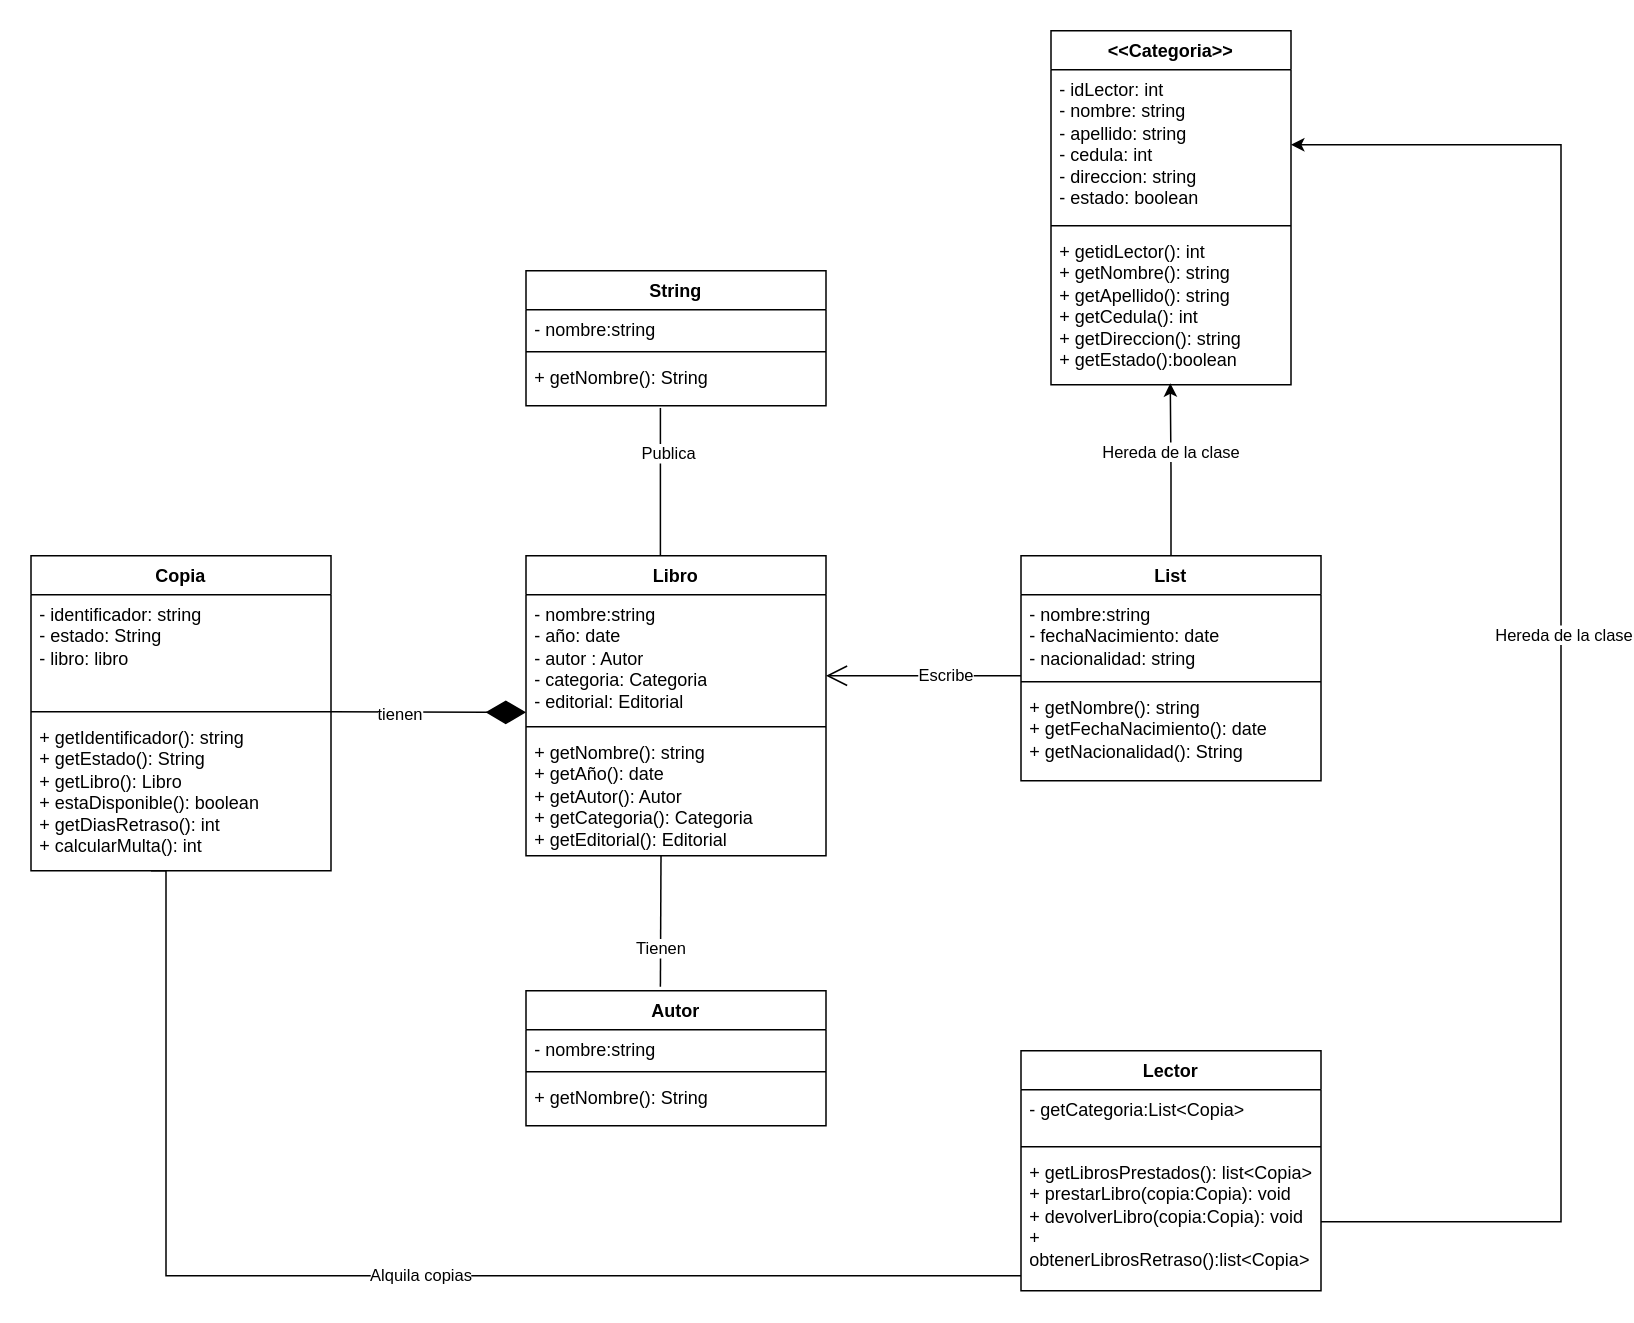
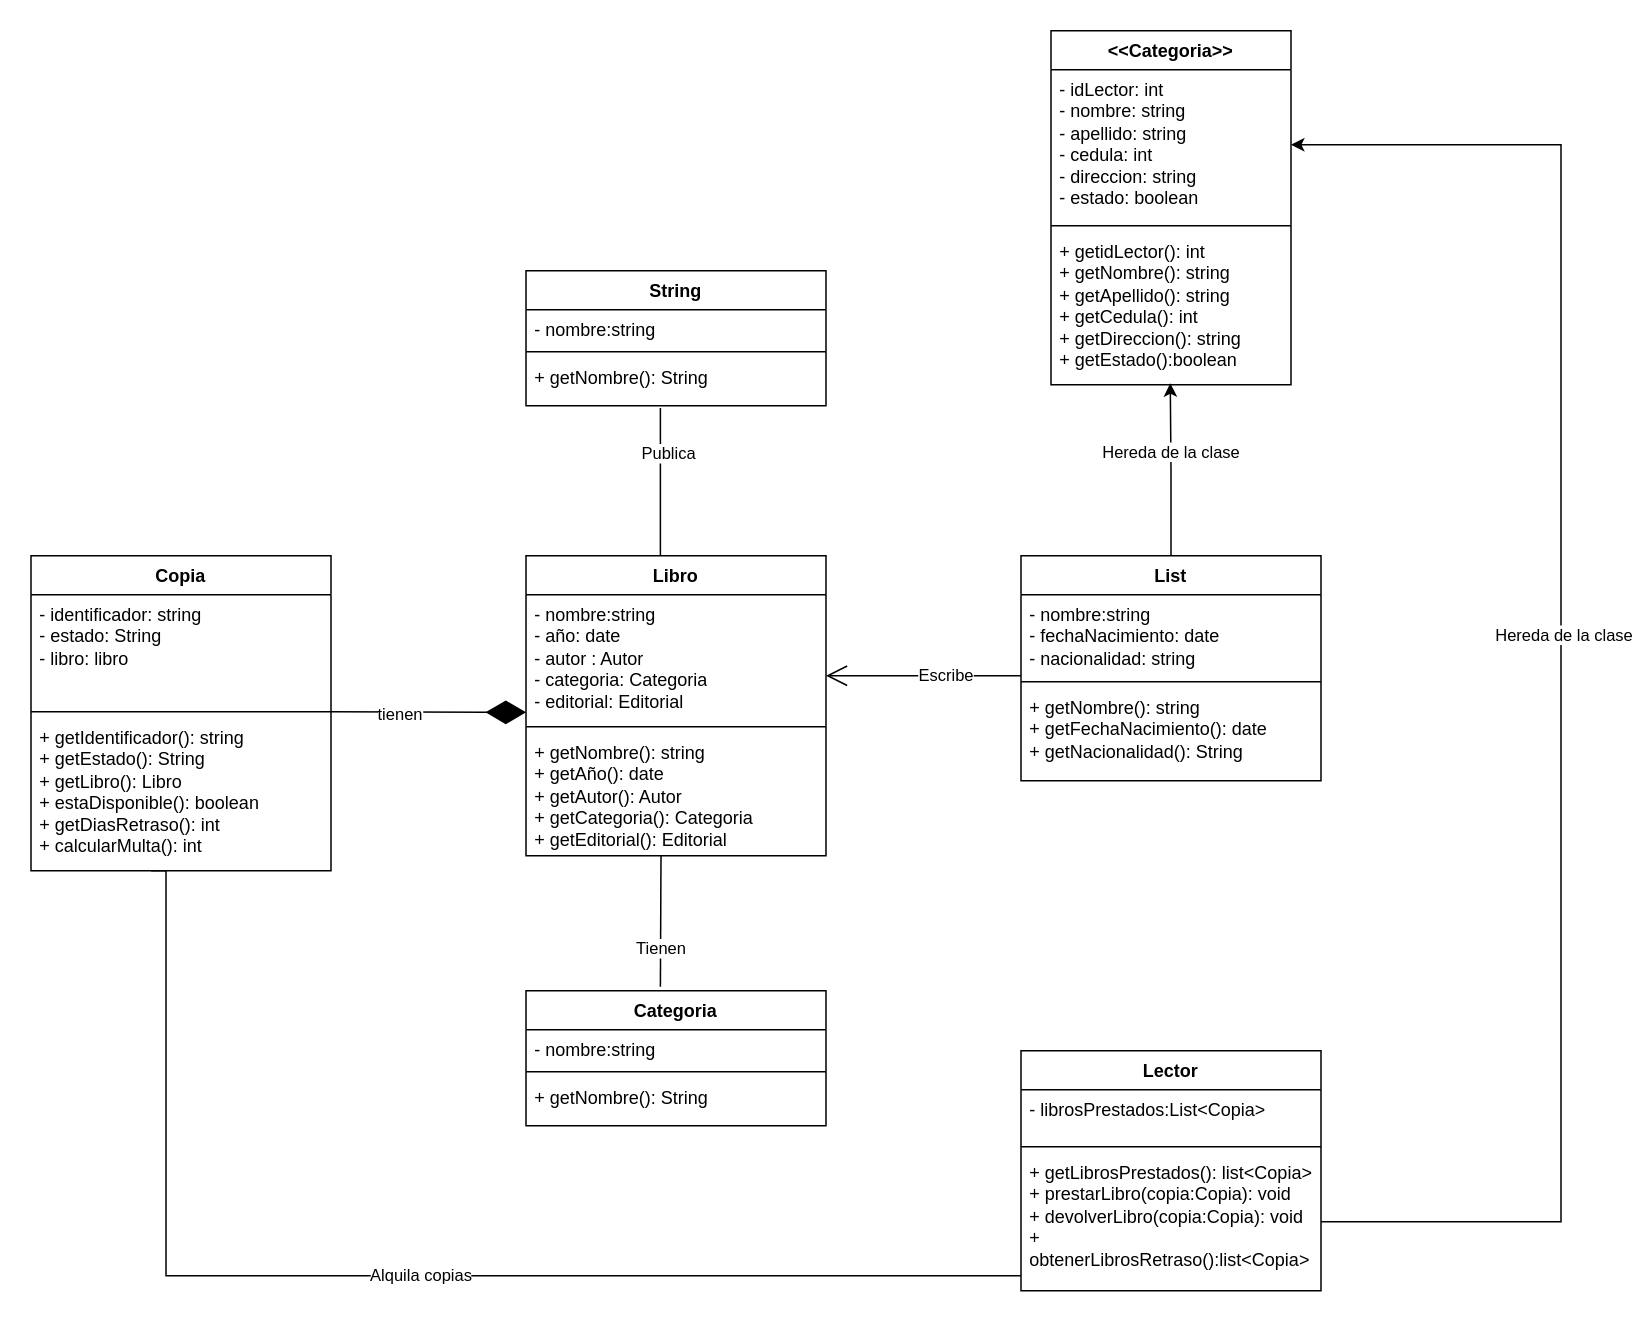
(676, 1012) -> (676, 1012)
(1149, 1111) -> (1162, 1111)
